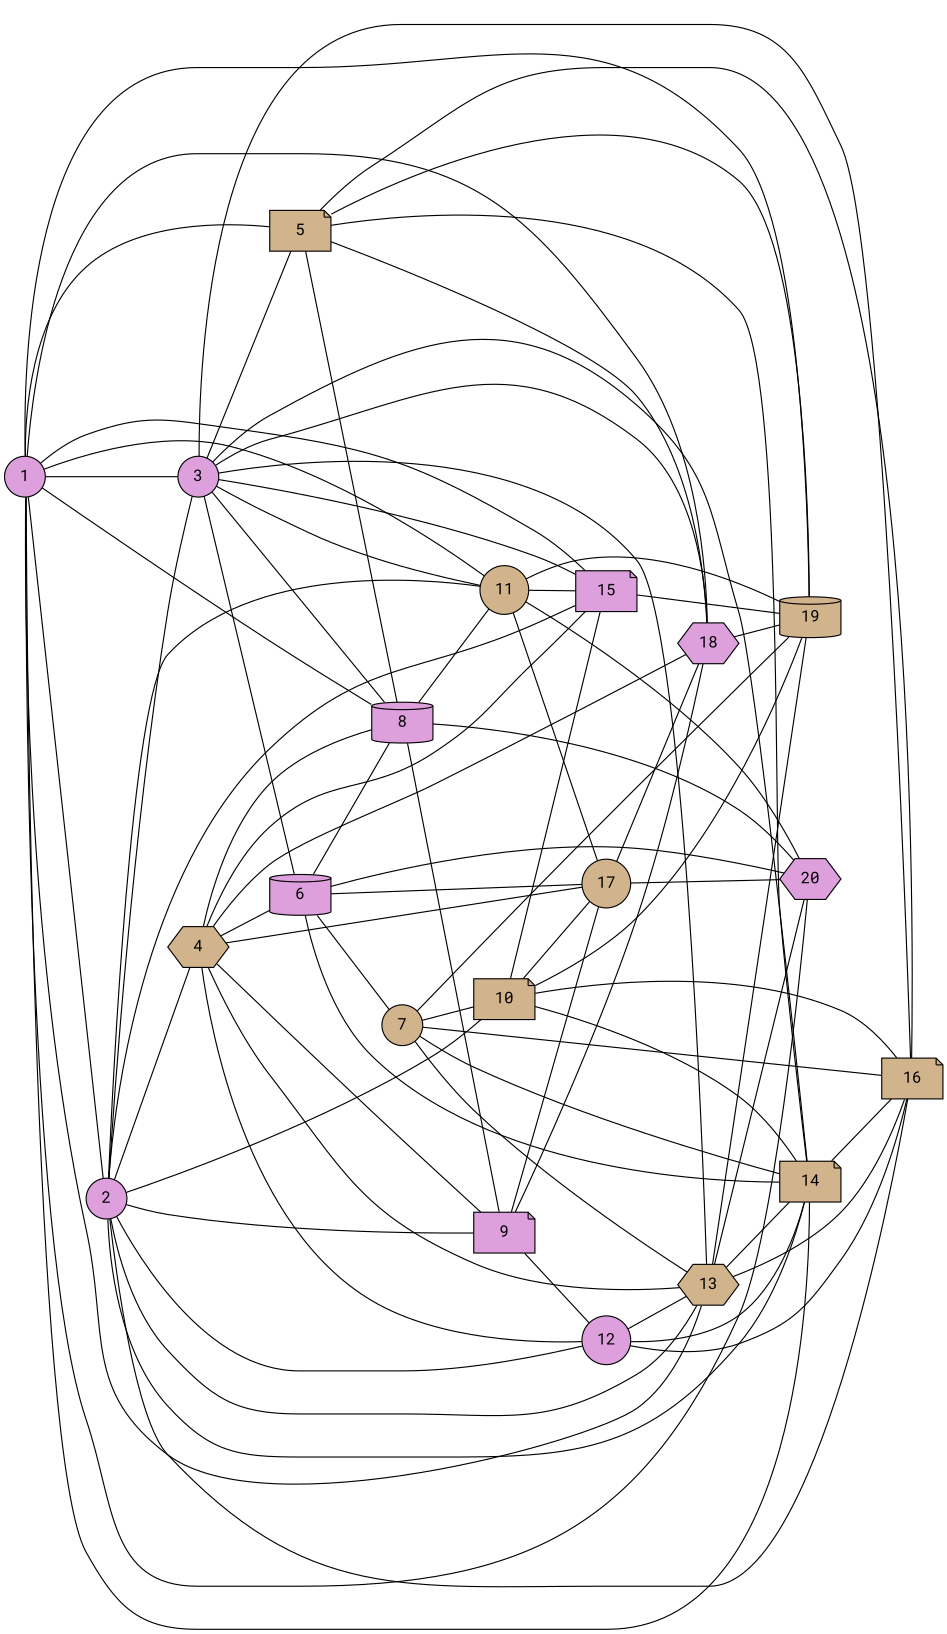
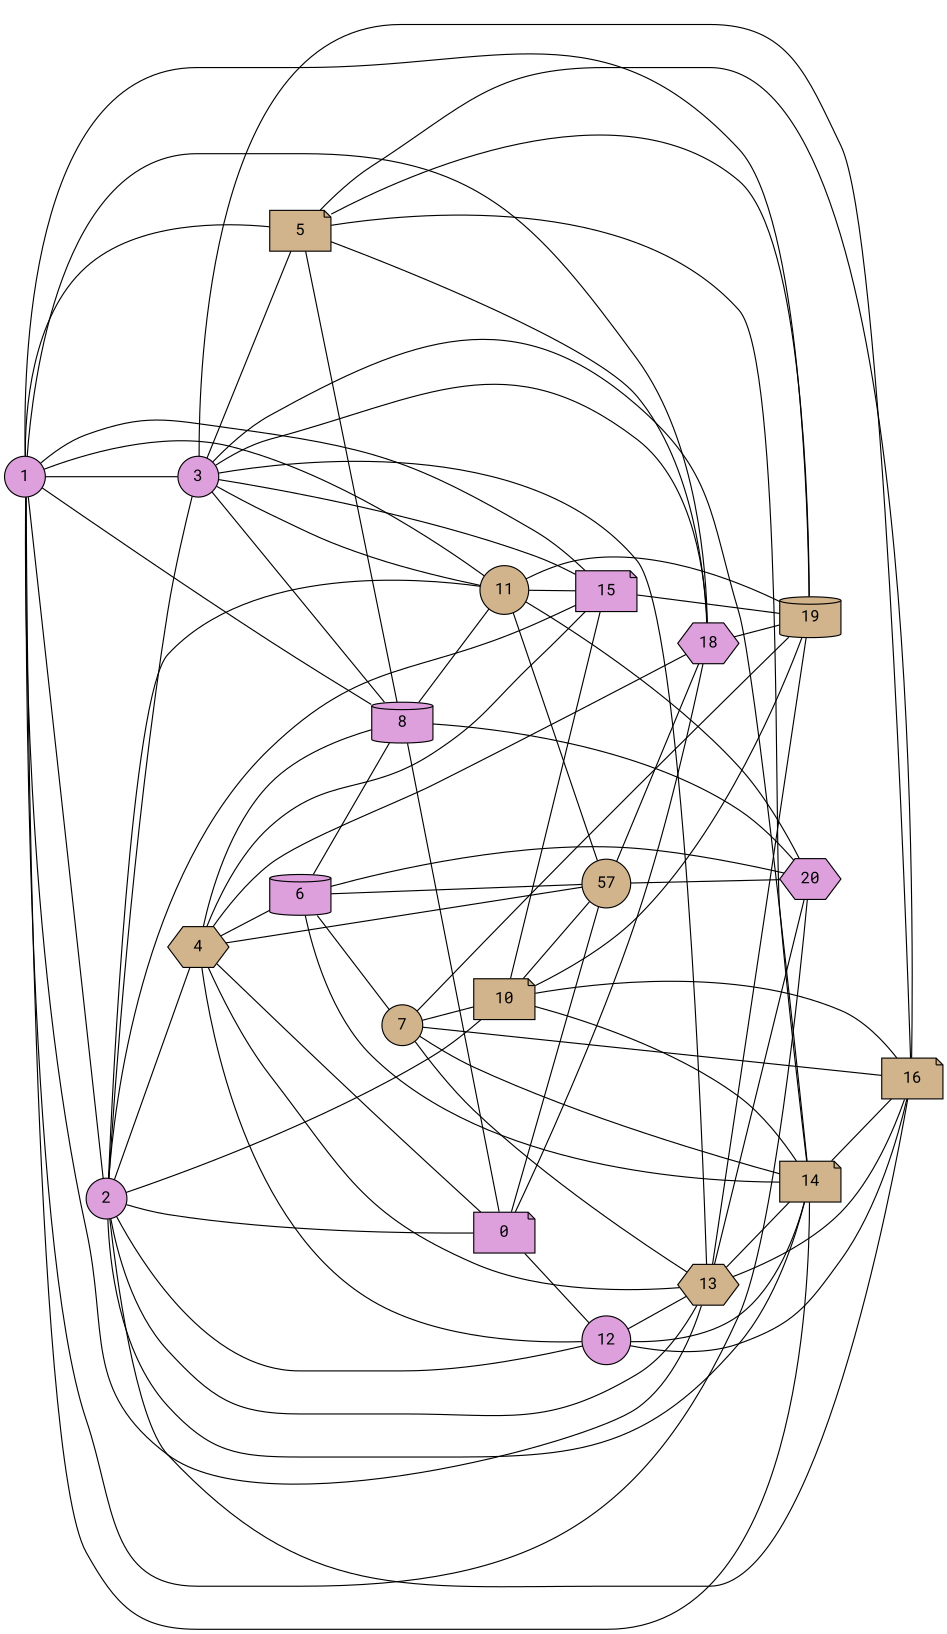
(249, 685) -> none
(606, 884) -> (606, 884)
(504, 1233) -> (504, 1233)
